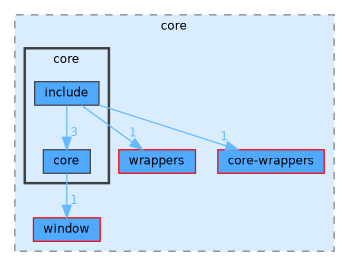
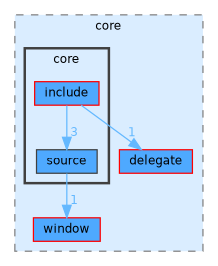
(67, 93) -> (67, 93)
(67, 161) -> (67, 161)
(157, 161) -> (156, 161)
(271, 161) -> none
